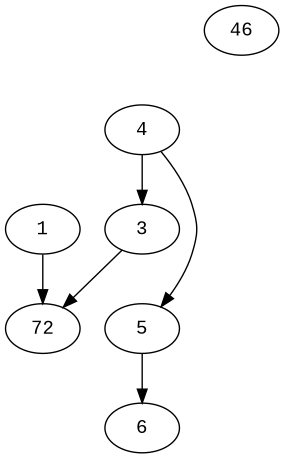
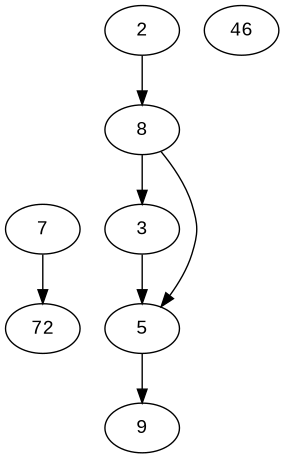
none -> (142, 30)
(142, 130) -> (142, 130)
(43, 229) -> (43, 229)
(98, 274) -> (142, 272)
(142, 428) -> (142, 428)
